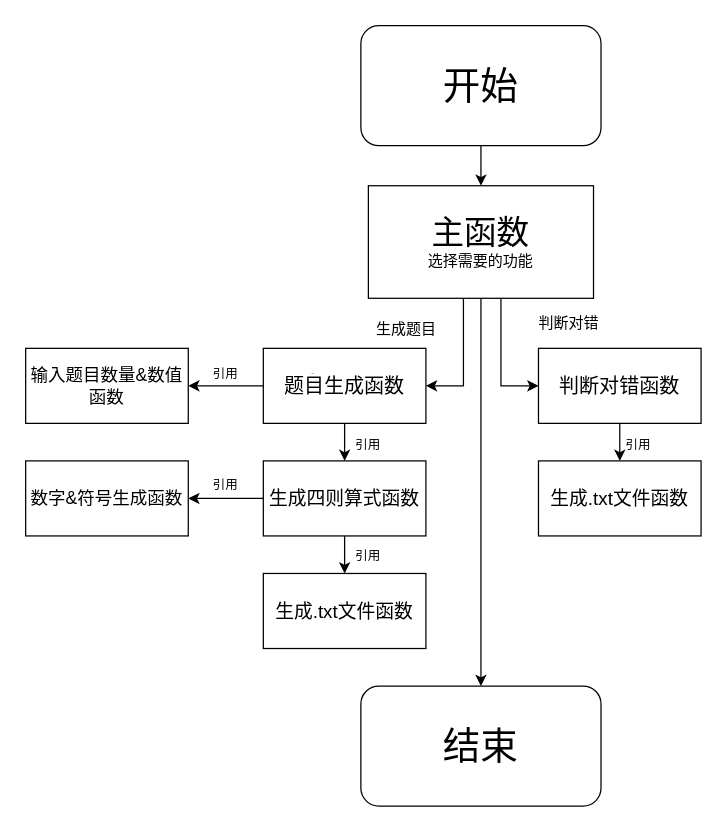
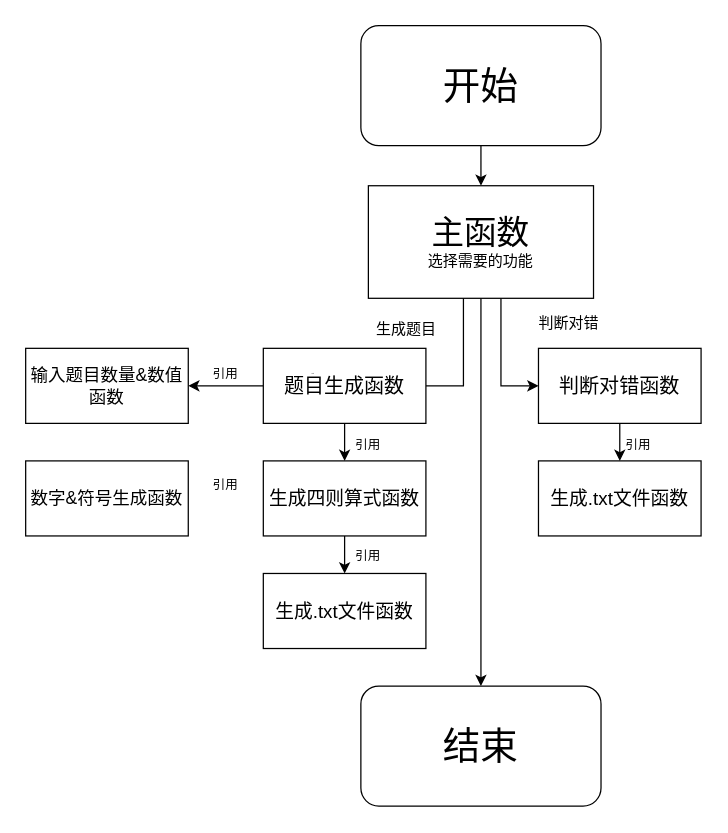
(436, 386) -> (432, 386)
(230, 498) -> none
